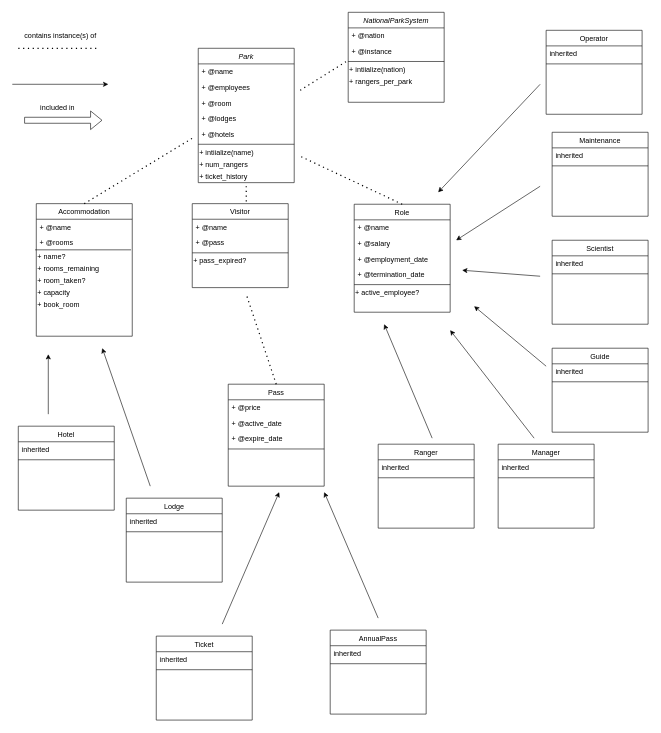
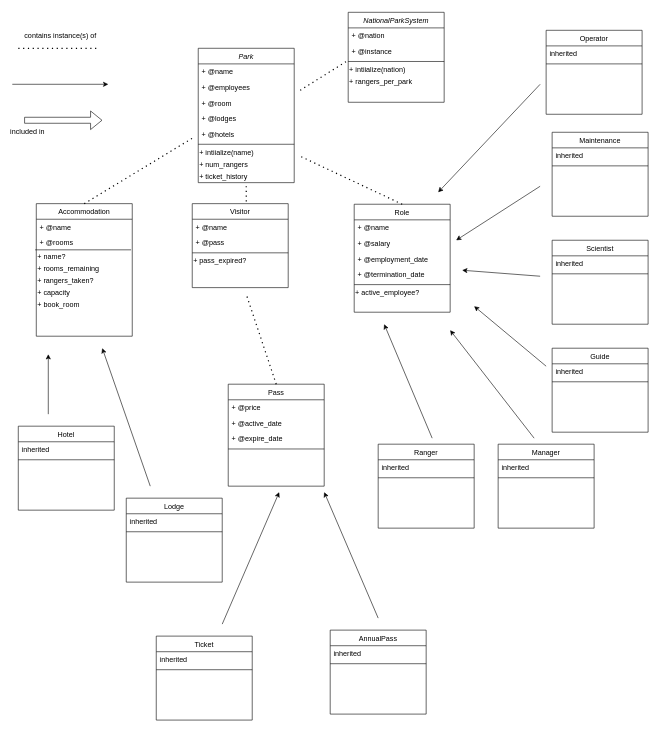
(57, 108) -> (27, 132)
(63, 281) -> (69, 281)
